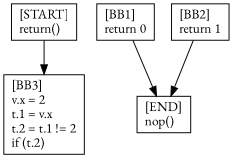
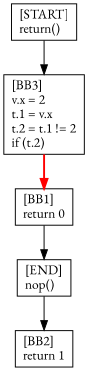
(184, 64) -> (44, 308)
none -> (44, 167)
